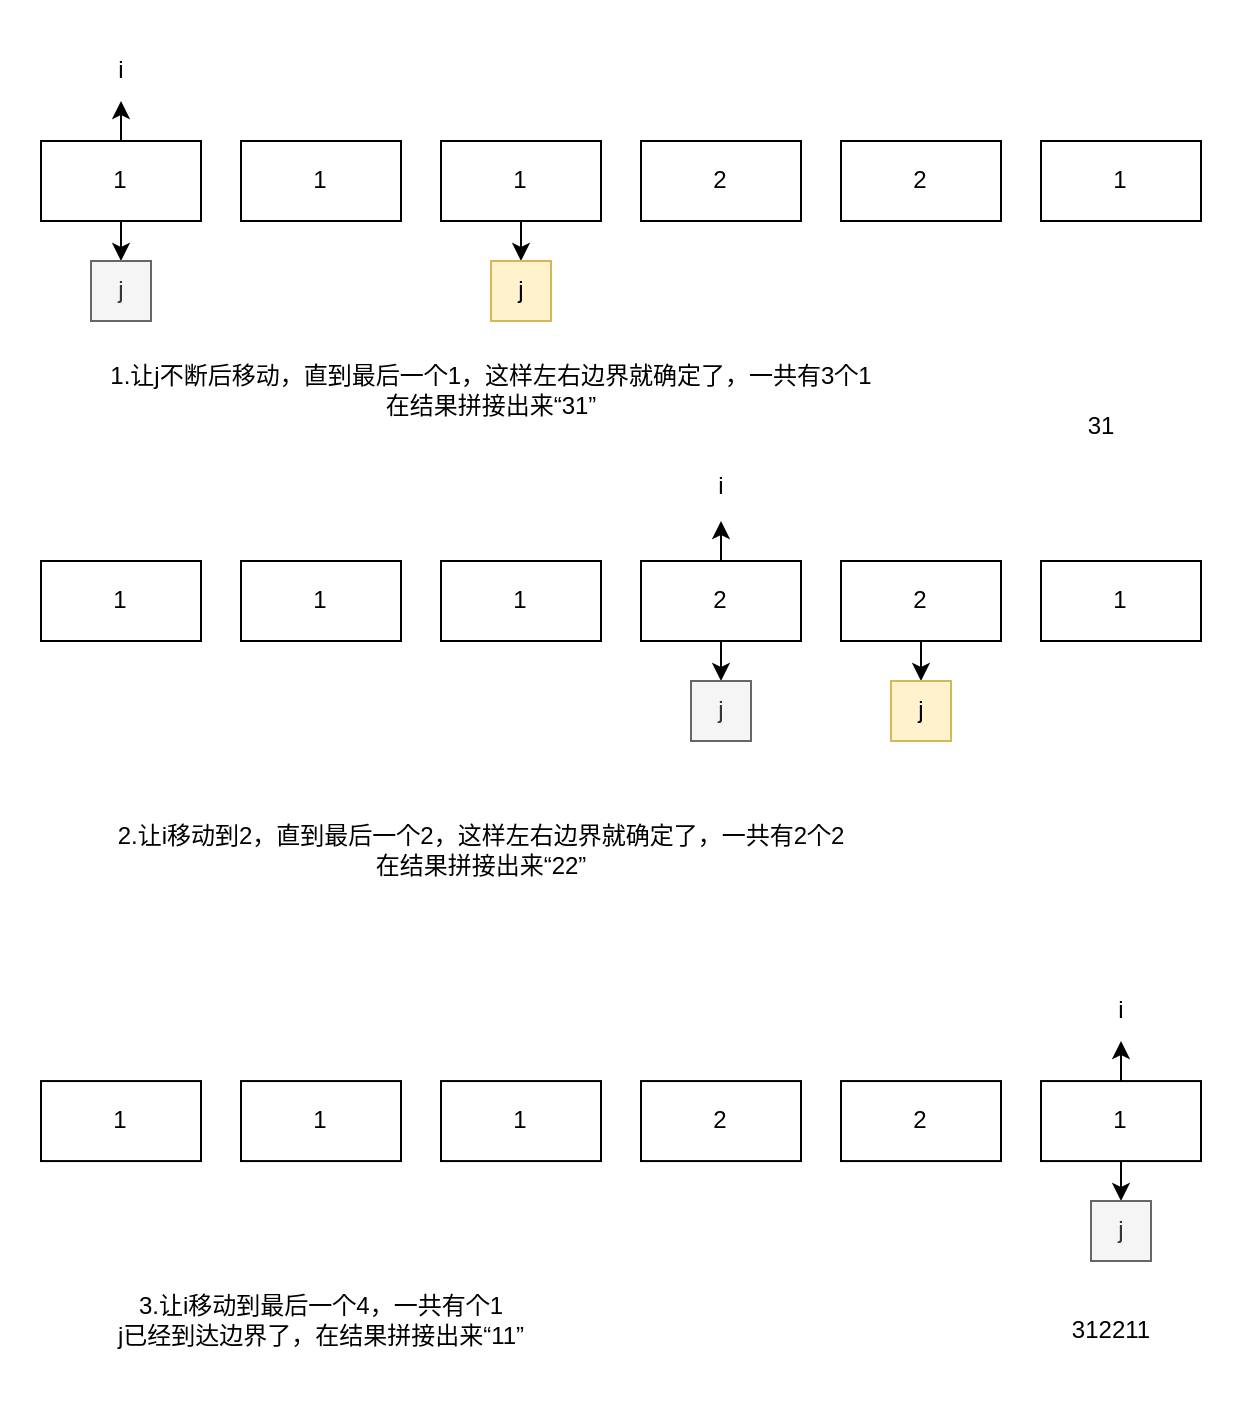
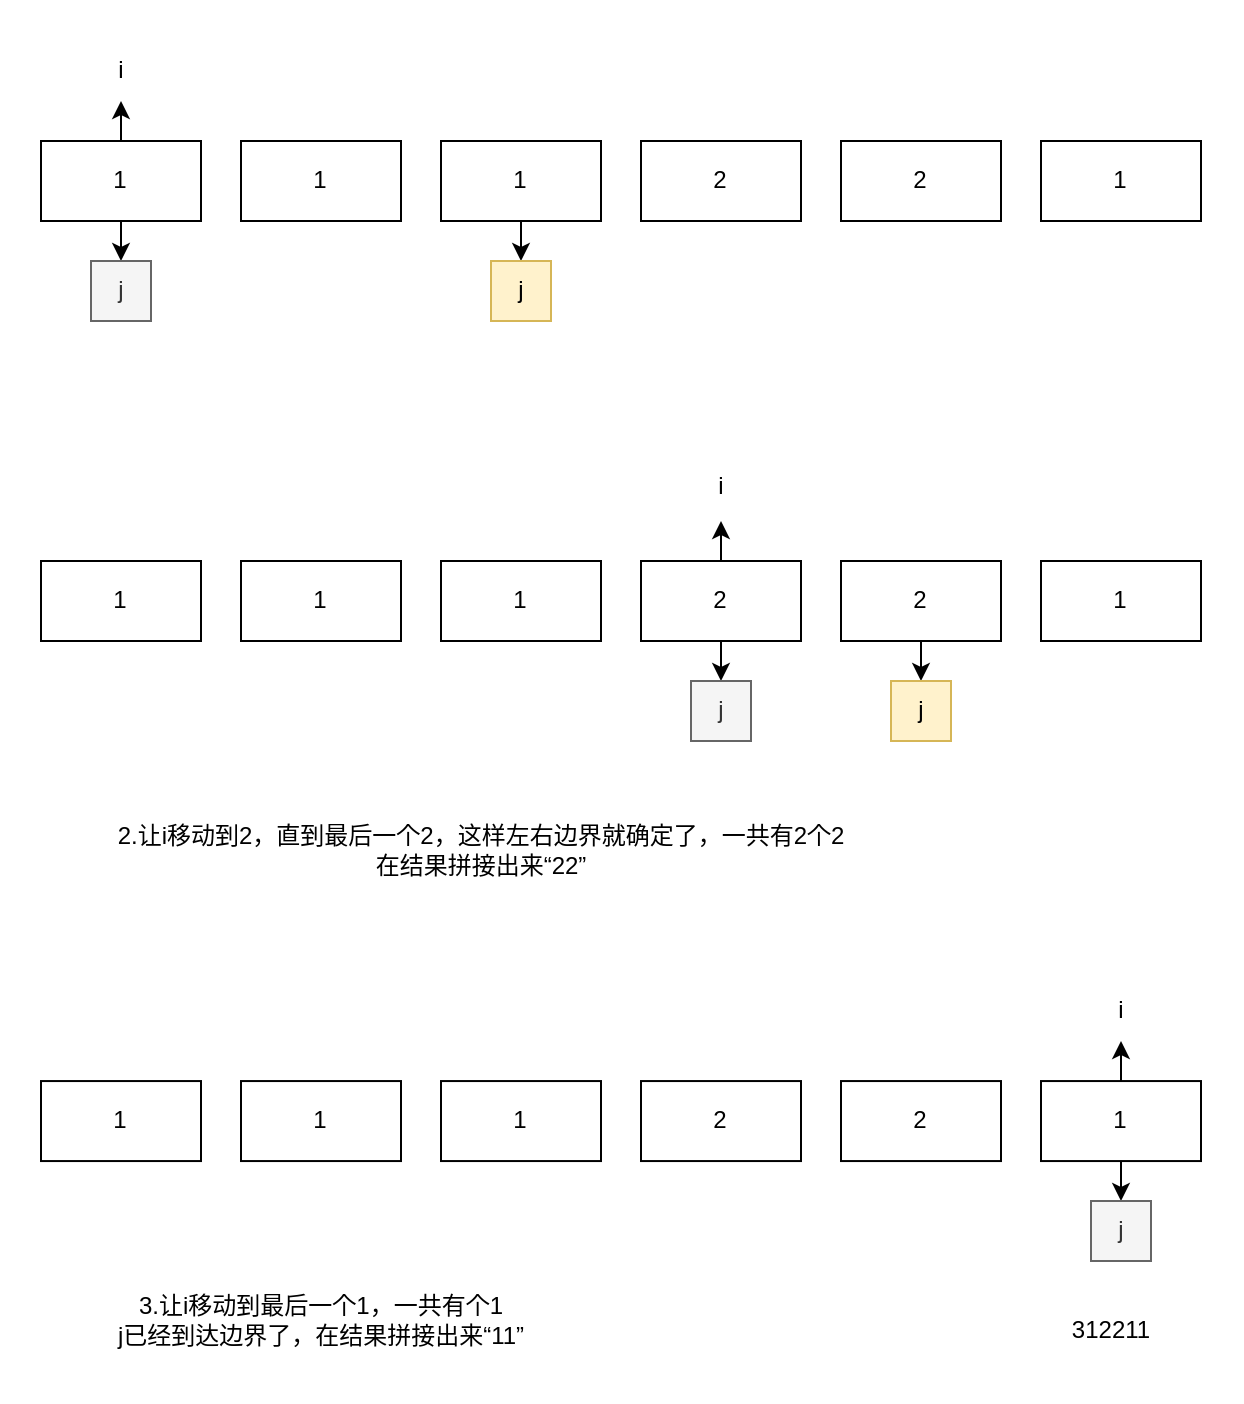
(491, 391) -> none
(1101, 427) -> none
(322, 1321) -> (322, 1321)
